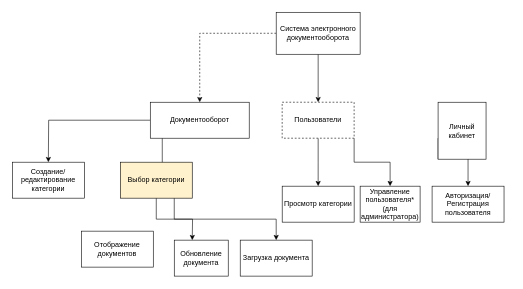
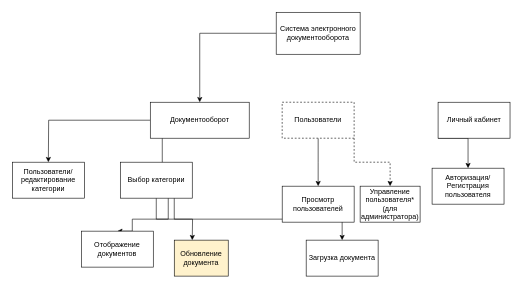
(205, 33) -> (205, 33)
(318, 96) -> none
(462, 131) -> (474, 120)
(370, 162) -> (370, 162)
(48, 180) -> (48, 180)
(156, 180) -> (156, 180)
(318, 204) -> (318, 204)
(468, 204) -> (468, 186)
none -> (132, 229)
(201, 258) -> (201, 258)
(276, 258) -> (342, 258)
